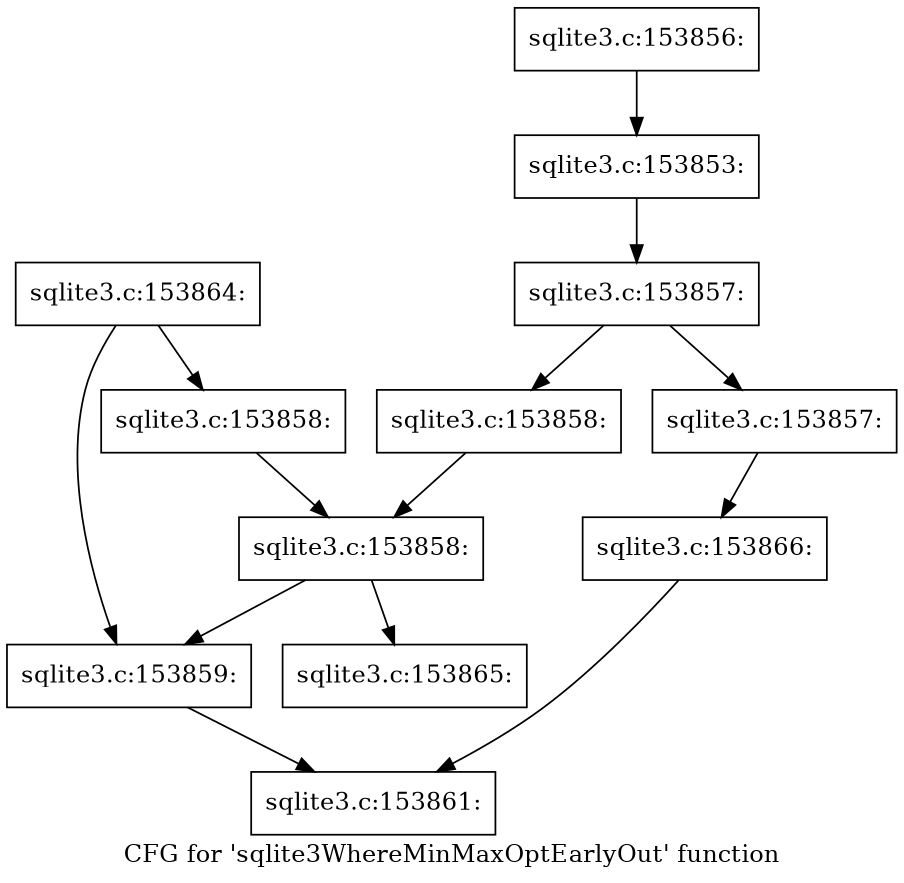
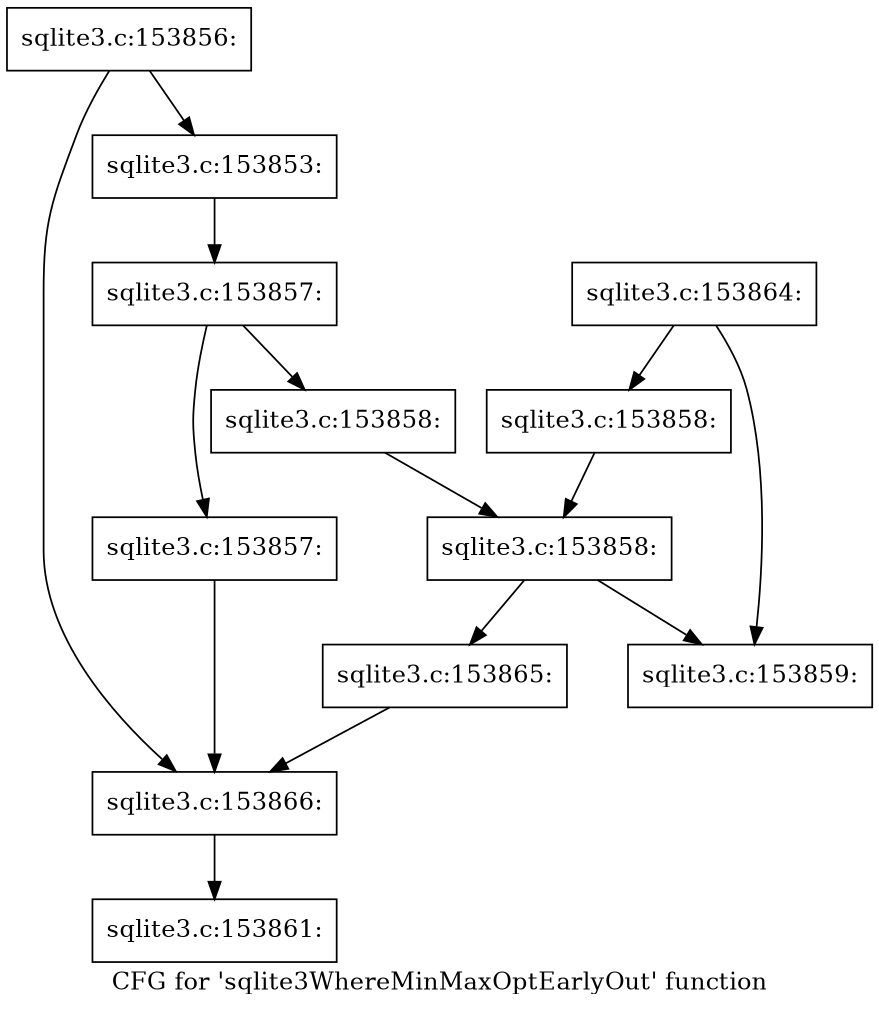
none -> (44, 428)
none -> (338, 735)
(243, 736) -> none
